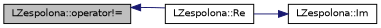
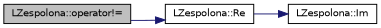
(153, 8) -> (143, 20)
